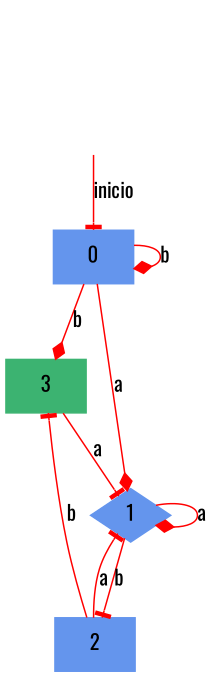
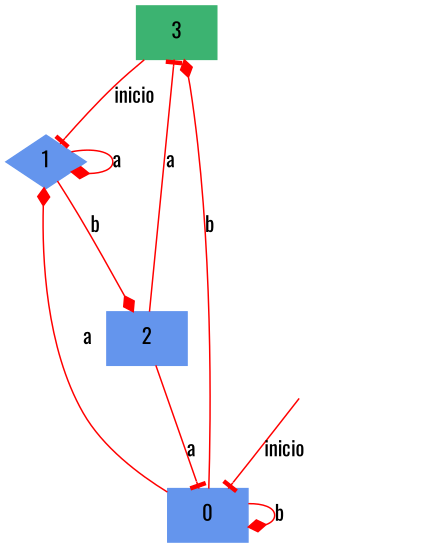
(99, 451) -> (135, 97)
(72, 515) -> (171, 162)
(114, 574) -> (92, 238)
(97, 577) -> (176, 423)
